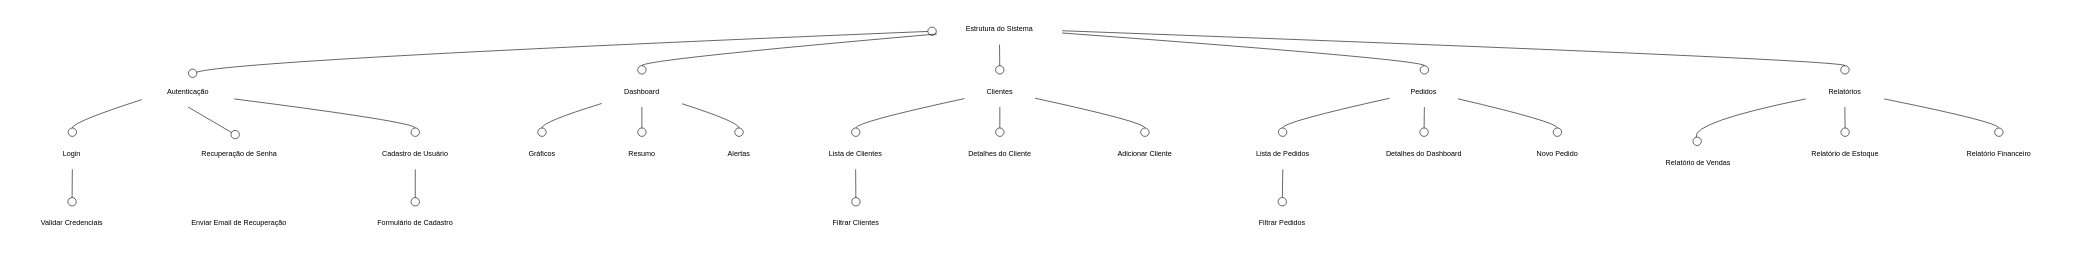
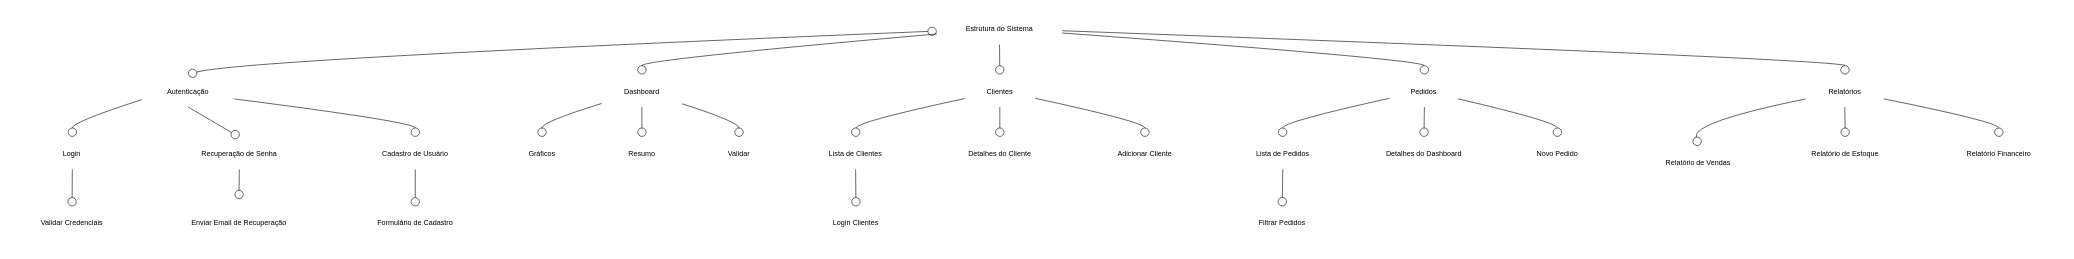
(739, 154) -> (739, 154)
none -> (239, 180)
(856, 223) -> (856, 223)
